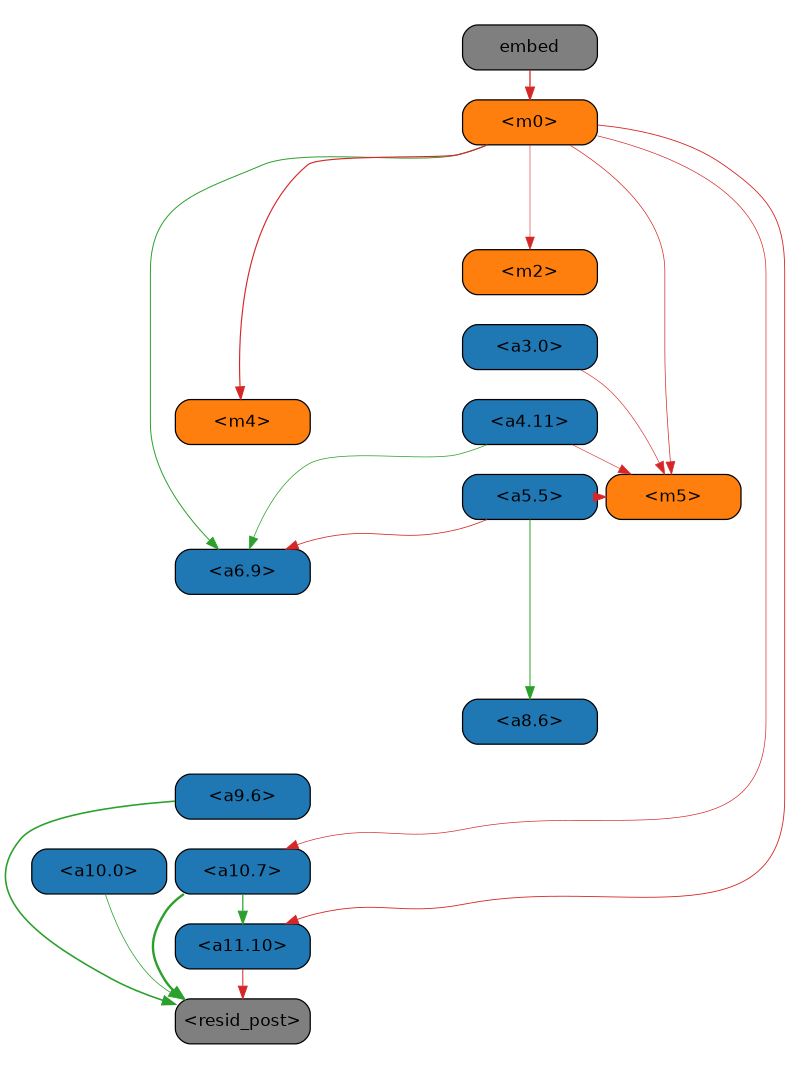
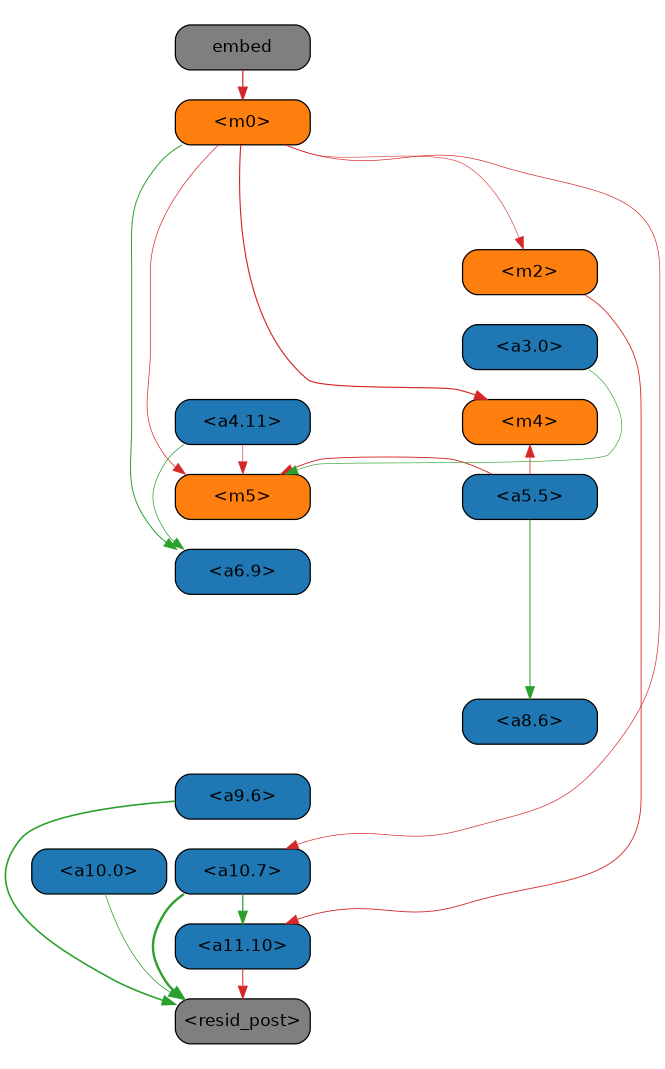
(627, 410) -> (503, 462)
(393, 535) -> (530, 466)
(785, 677) -> (641, 735)
